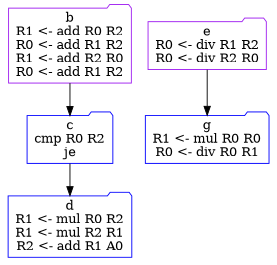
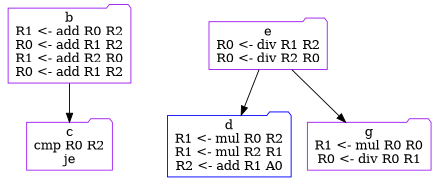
(70, 139) -> (70, 146)
(207, 139) -> (369, 146)
(70, 175) -> (252, 88)
